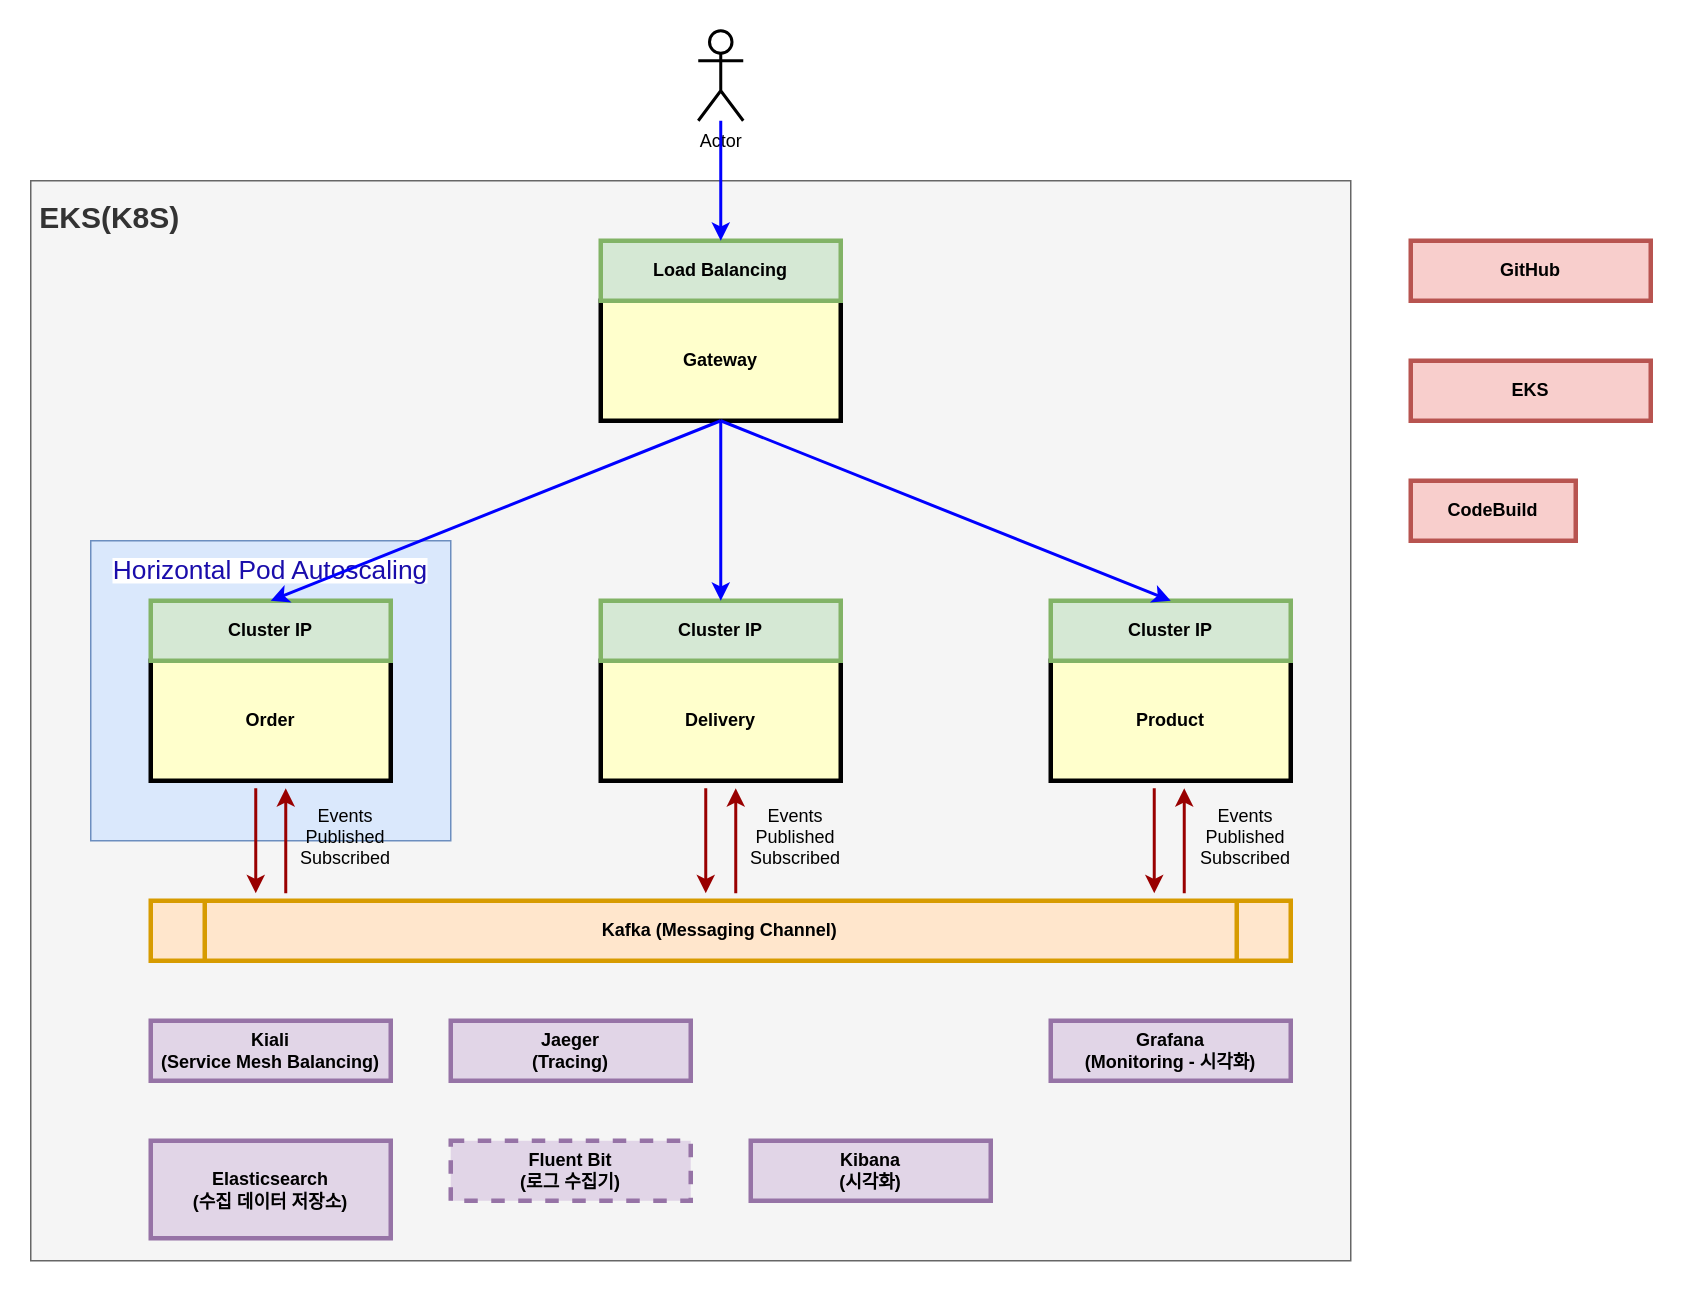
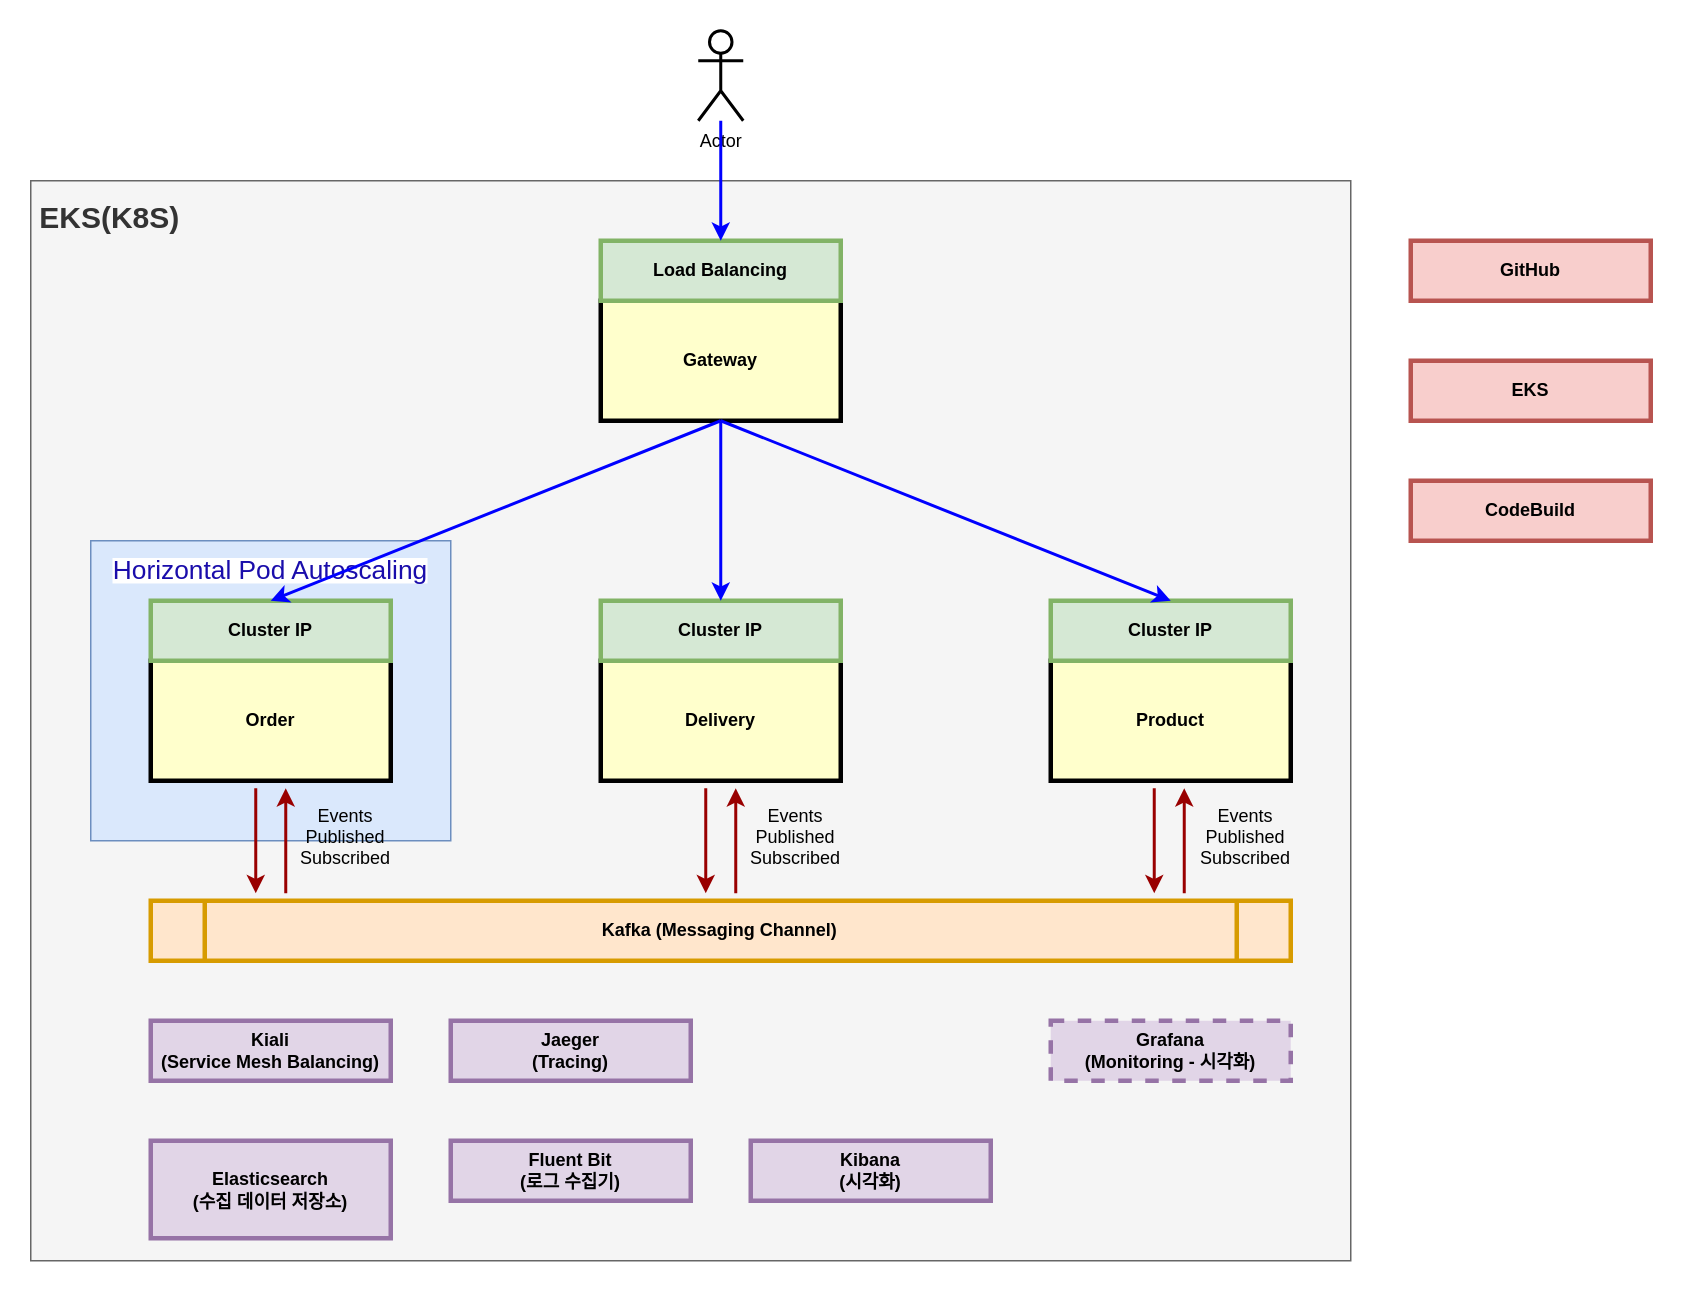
(1493, 511) -> (1531, 511)
(1171, 1051) -> (1171, 1051)
(571, 1171) -> (571, 1171)
